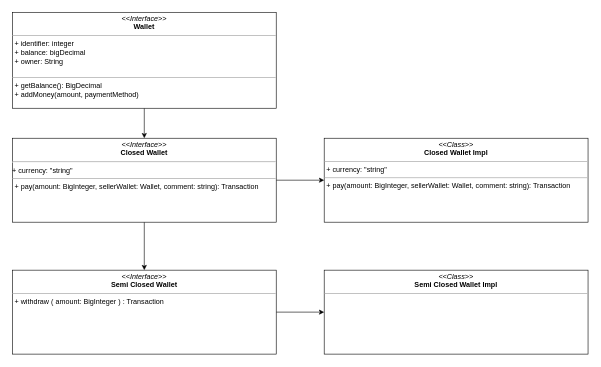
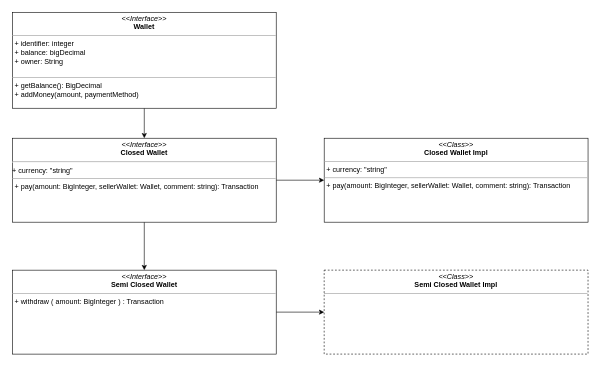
(456, 312) -> (456, 312)
